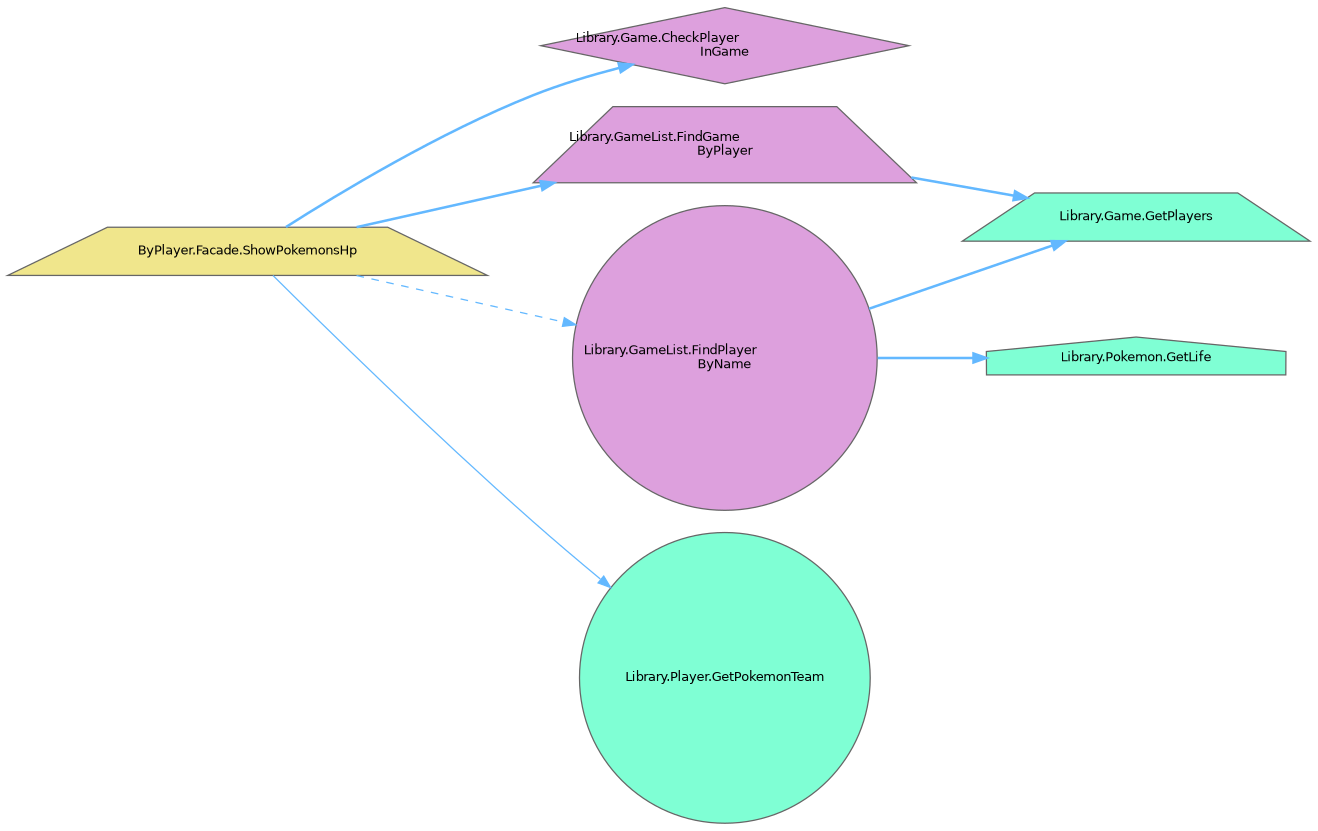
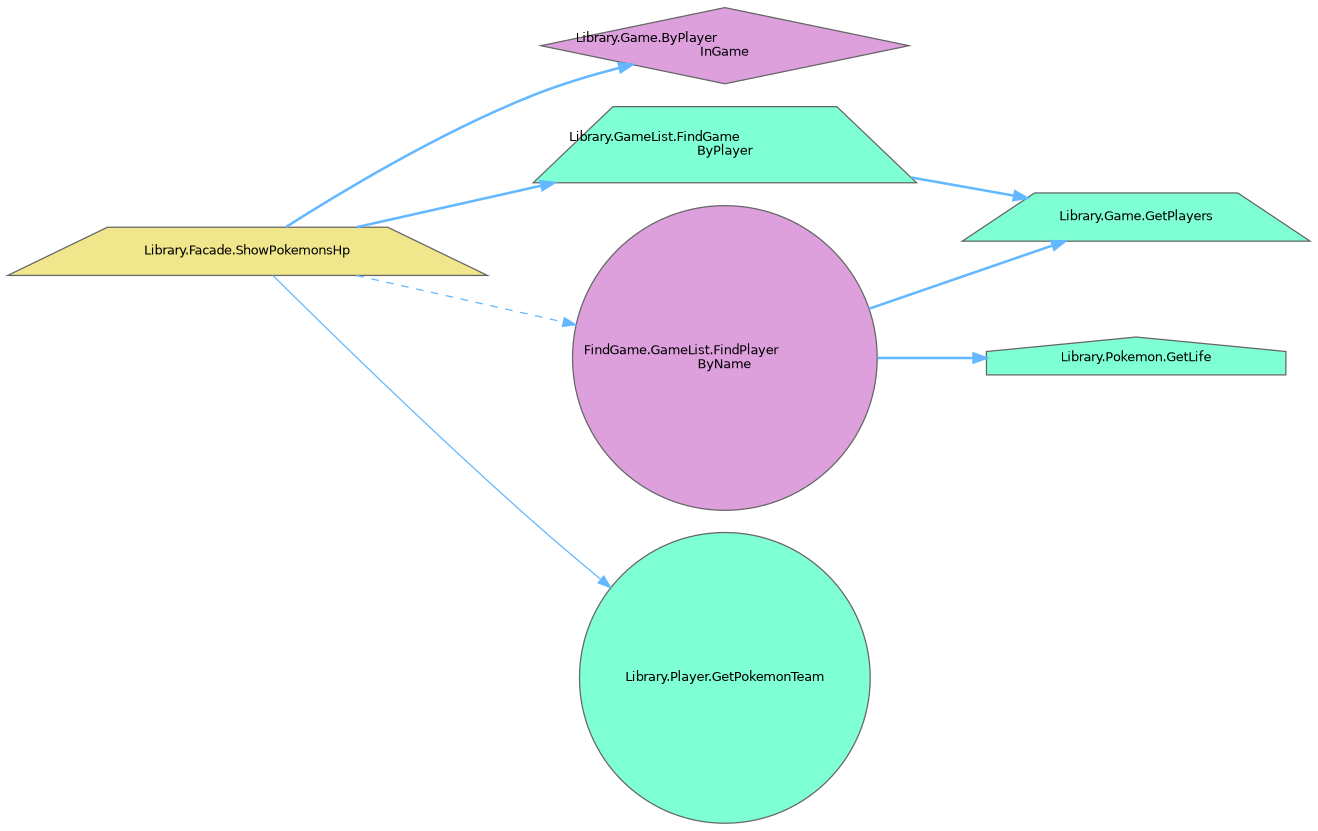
(725, 46) -> (725, 46)
(725, 145) -> (725, 145)
(248, 251) -> (248, 251)
(725, 358) -> (725, 358)
